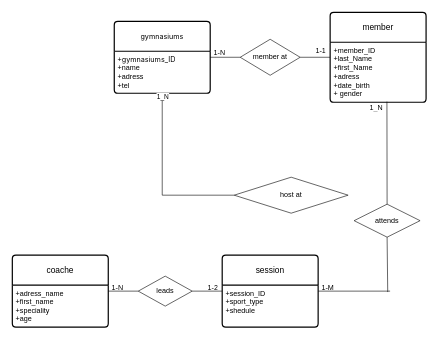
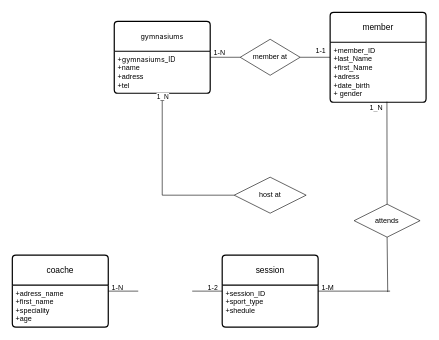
(291, 195) -> (270, 195)
(165, 291) -> none
